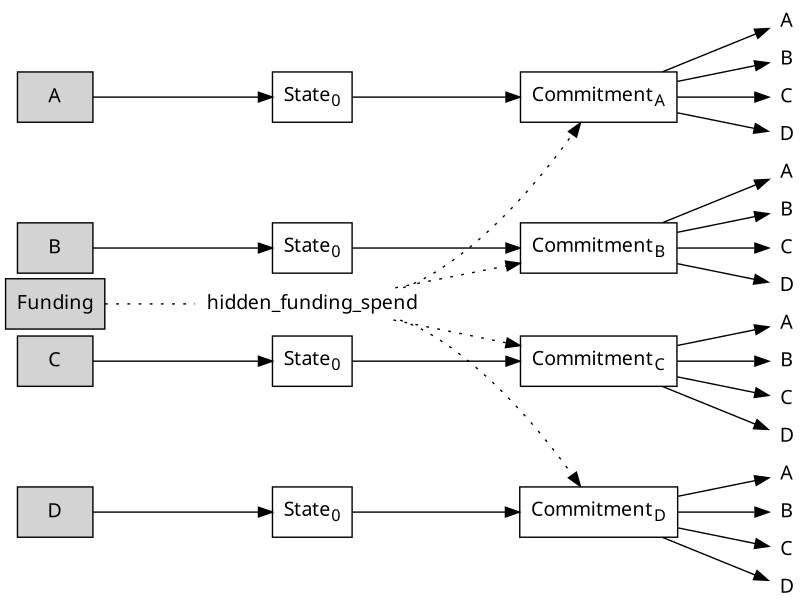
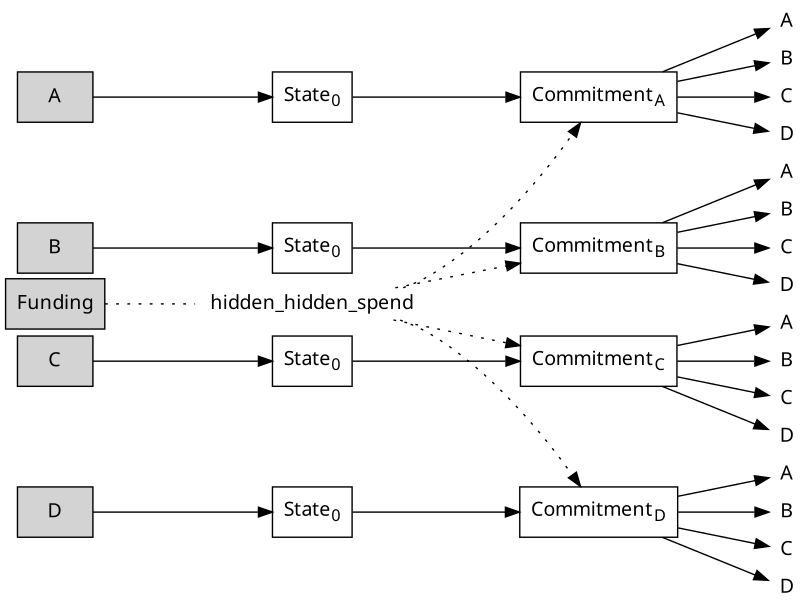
(312, 304) -> (312, 304)
